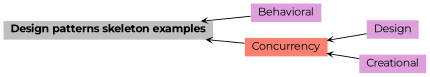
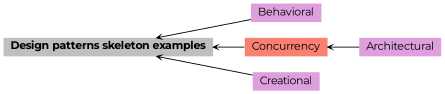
(393, 29) -> (400, 47)
(346, 56) -> (207, 66)
